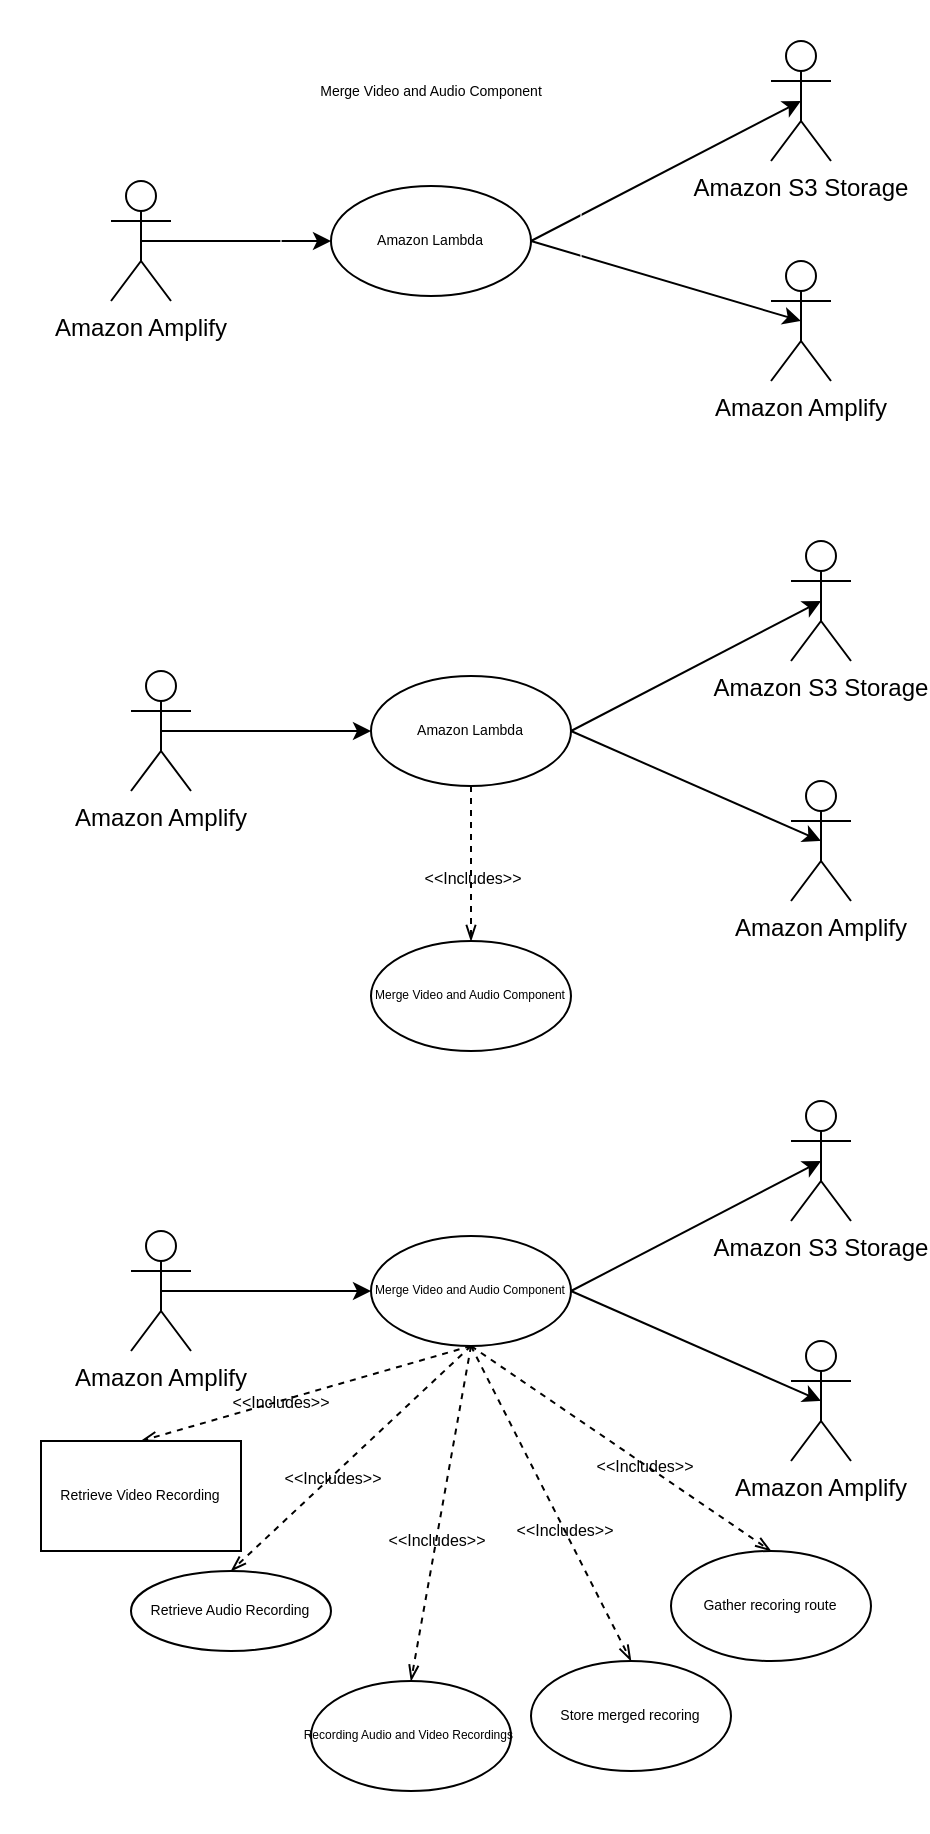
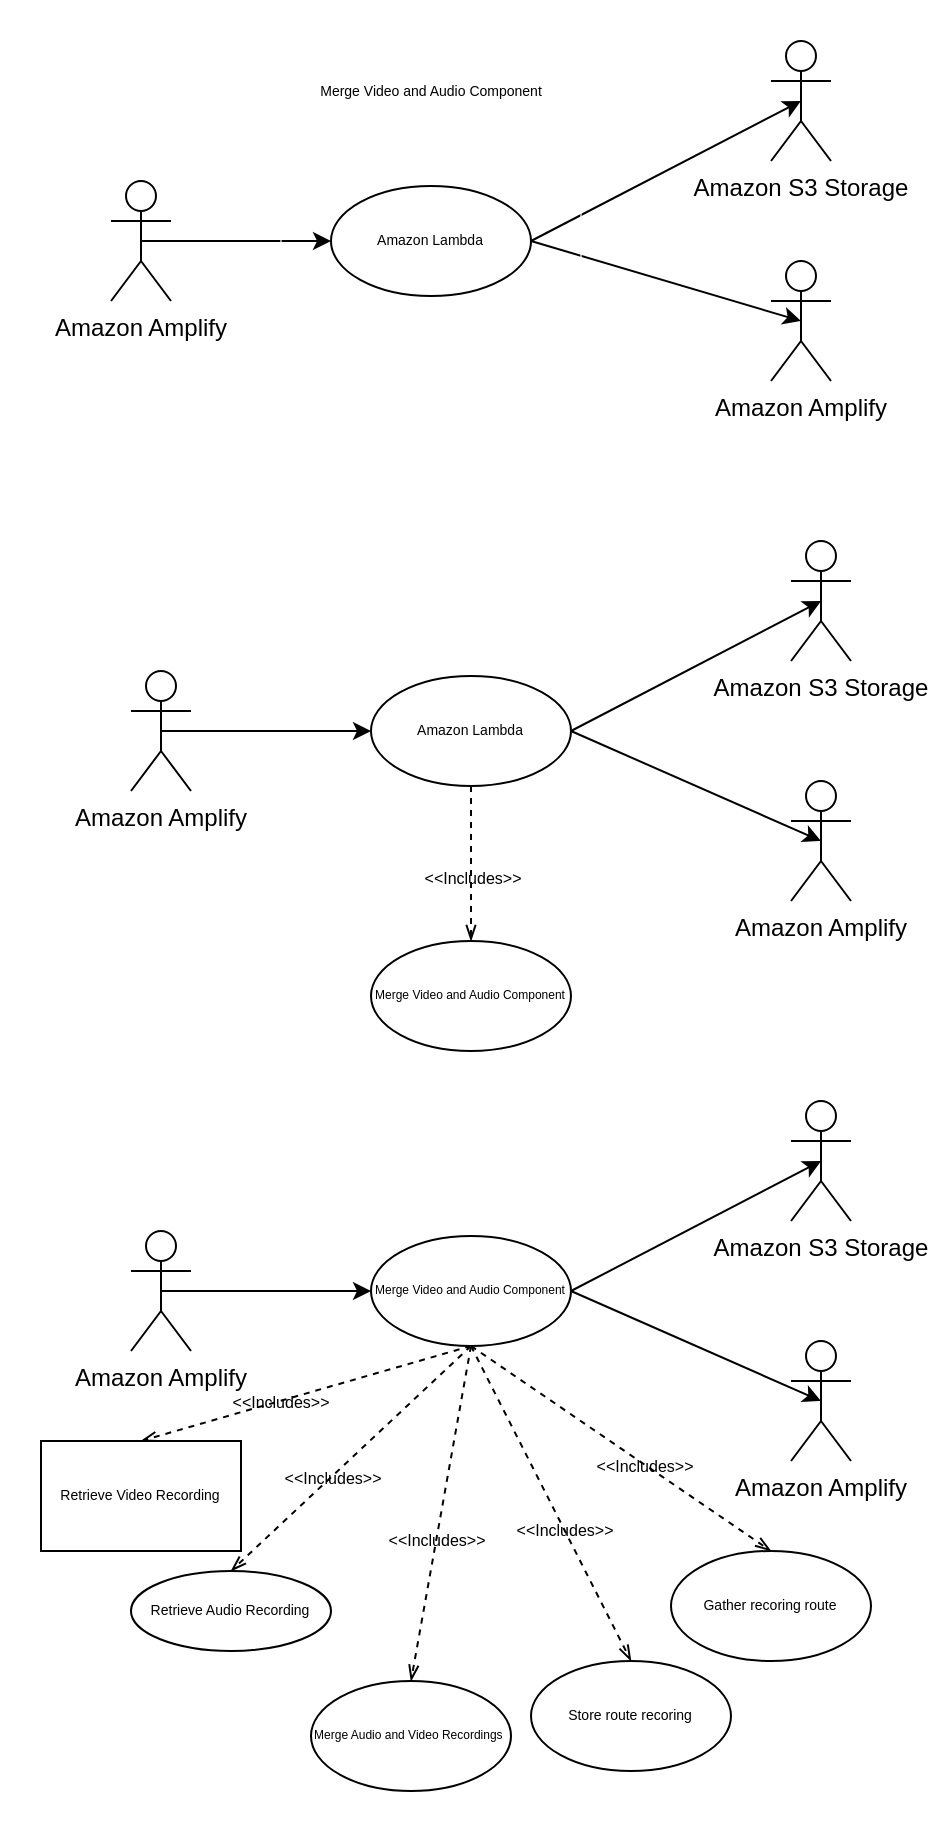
(630, 1715) -> (630, 1715)
(410, 1735) -> (410, 1735)
